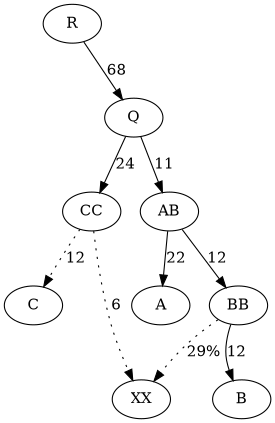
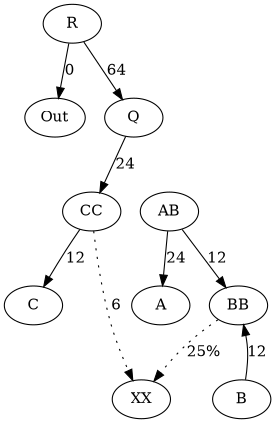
(117, 71) -> (117, 71)
none -> (55, 118)
(150, 160) -> none
(64, 253) -> (64, 253)
(176, 258) -> (176, 258)
(226, 347) -> (248, 358)
(204, 352) -> (204, 352)
